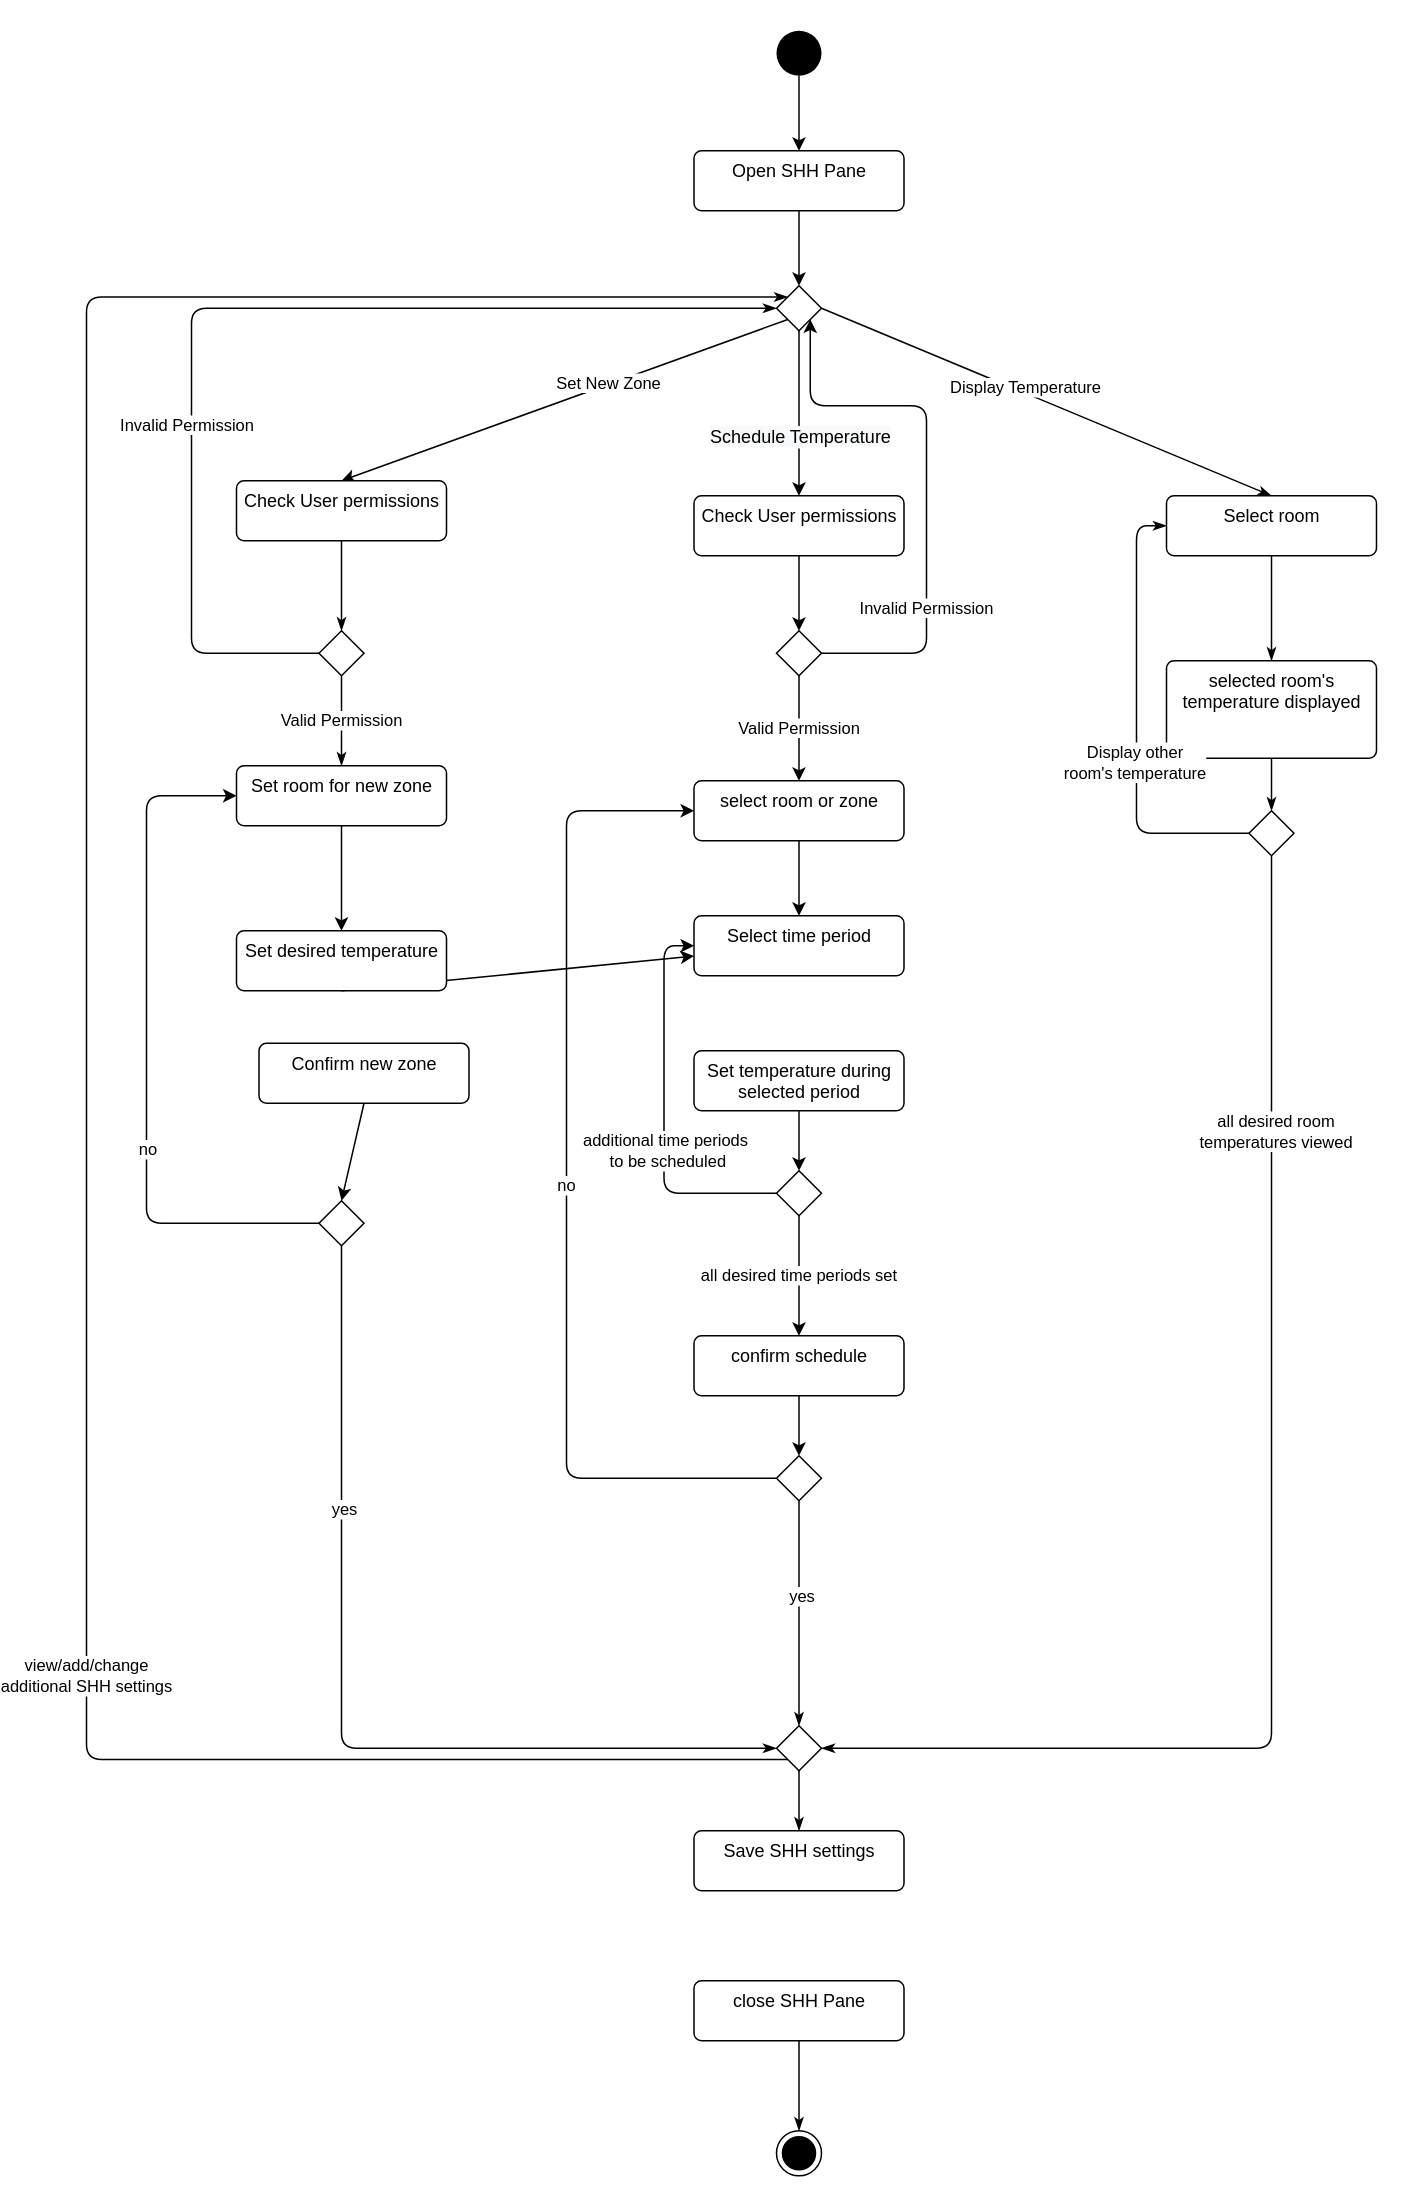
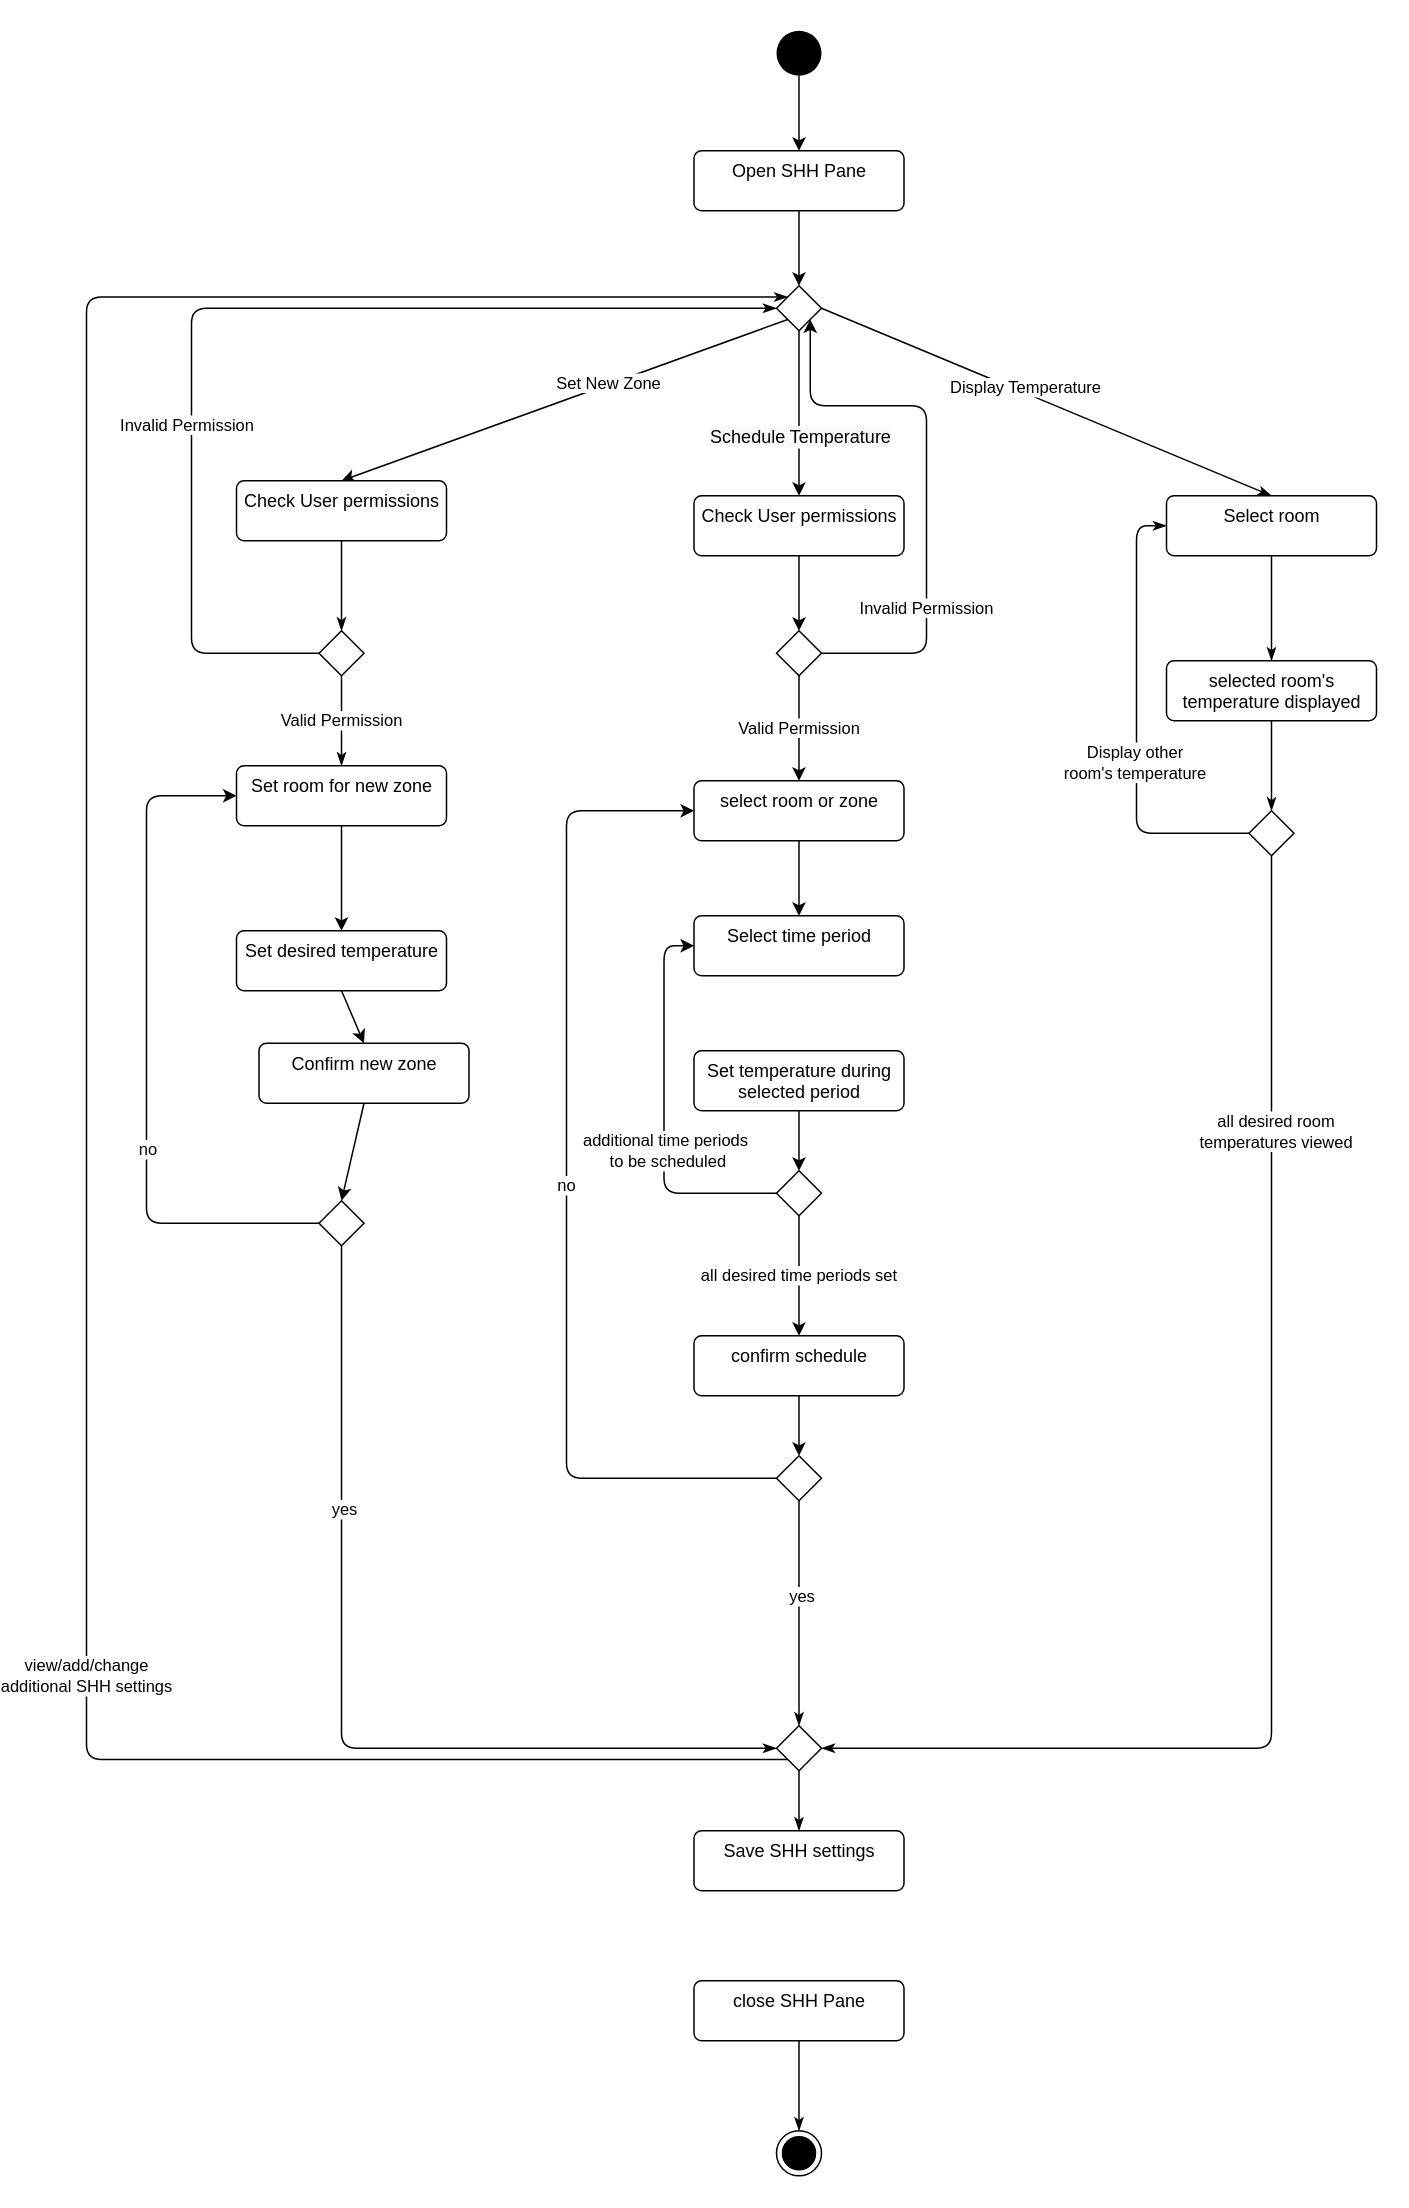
(1271, 710) -> (1271, 691)
(563, 969) -> (350, 1012)
